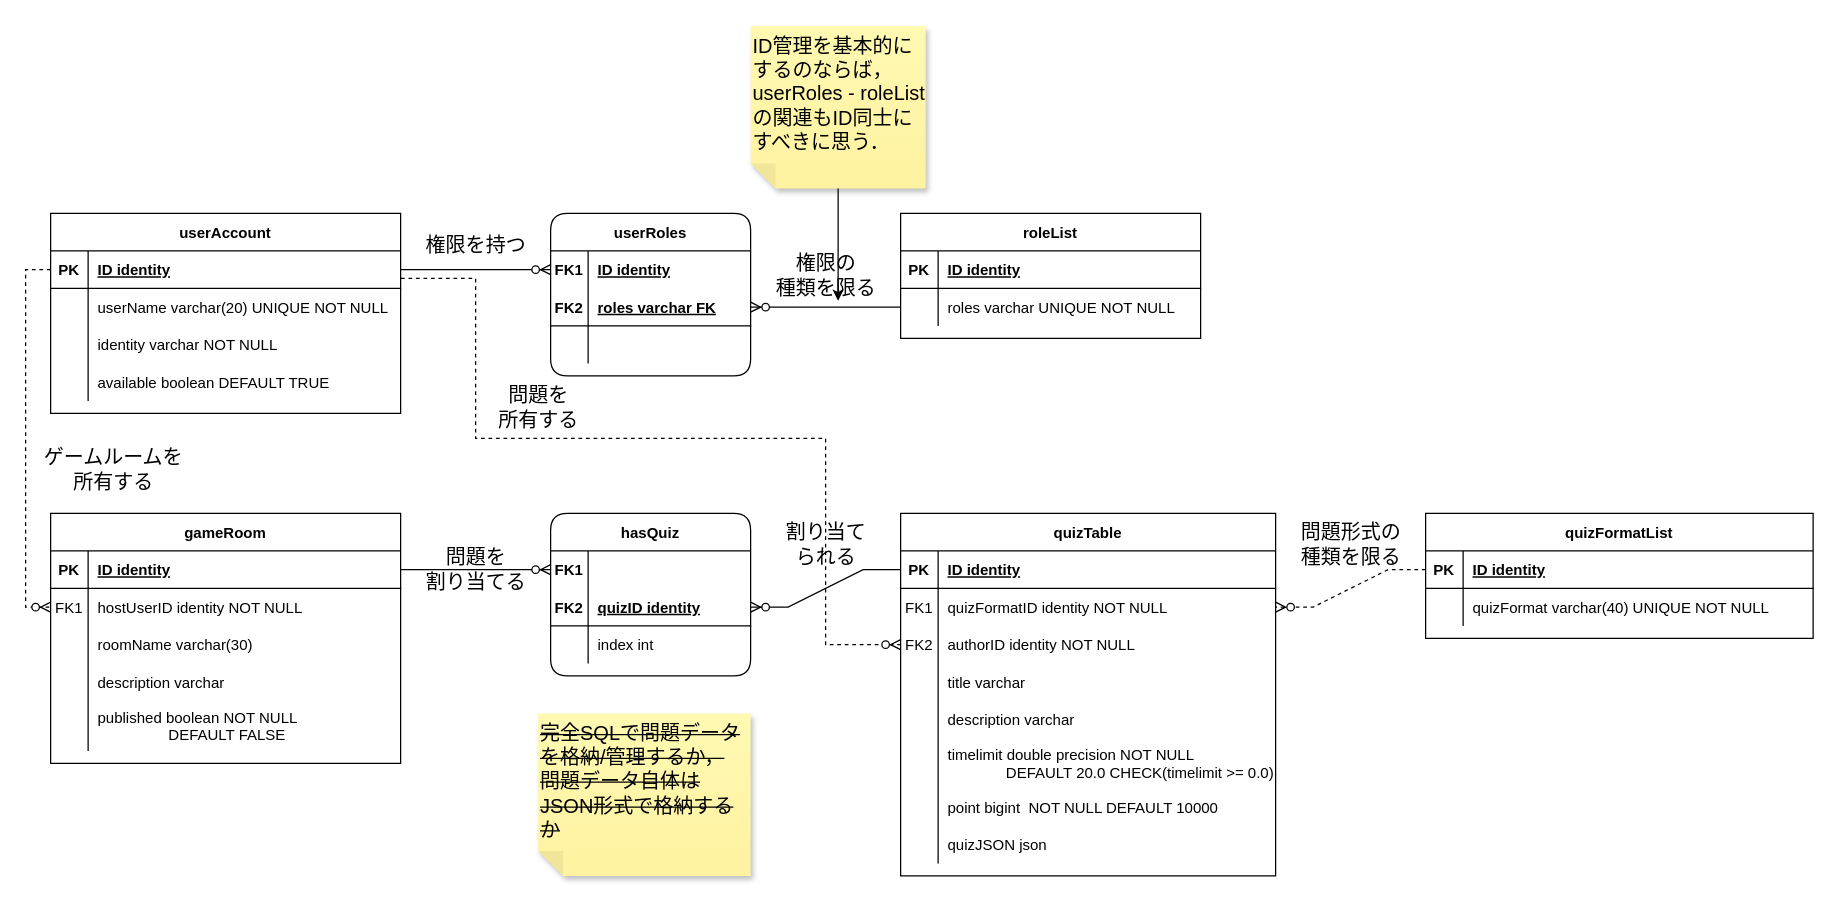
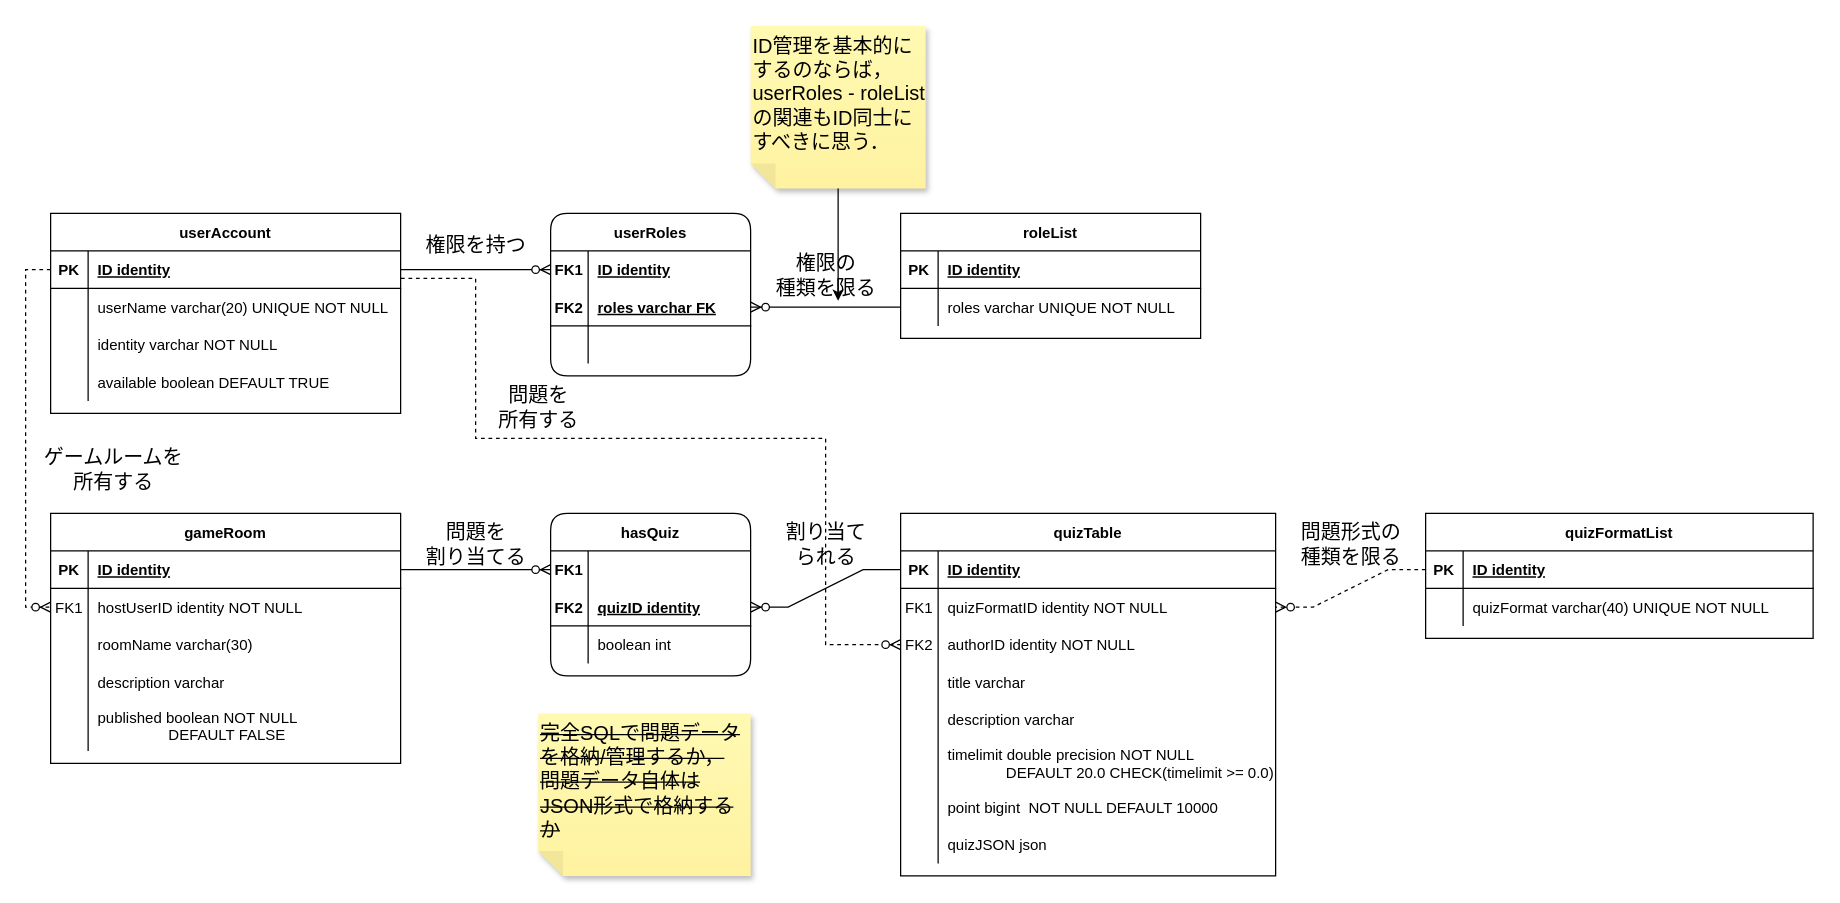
(476, 569) -> (476, 544)
(629, 645) -> (638, 645)
